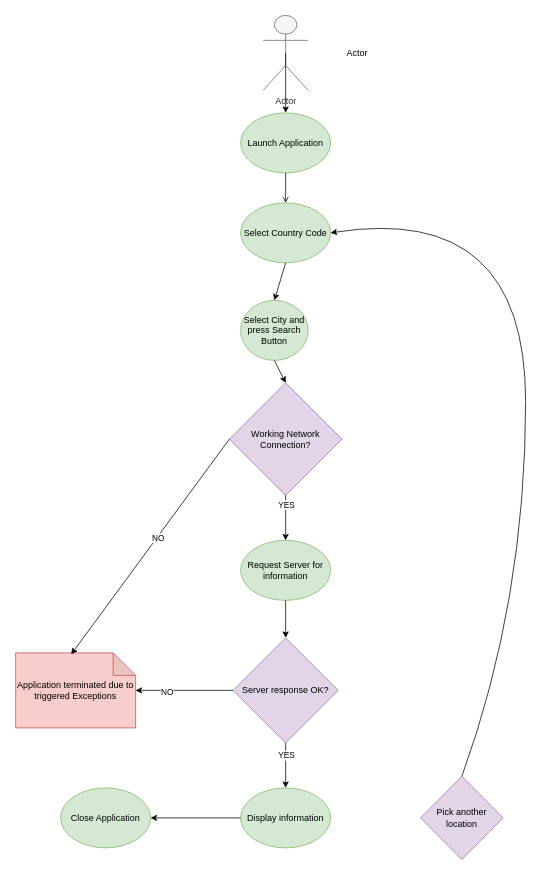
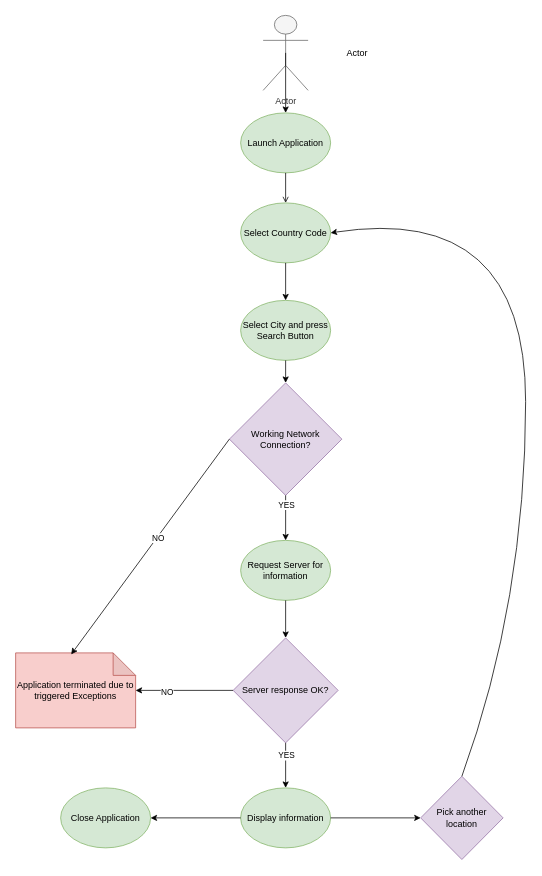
(274, 330) -> (285, 330)
none -> (414, 818)
